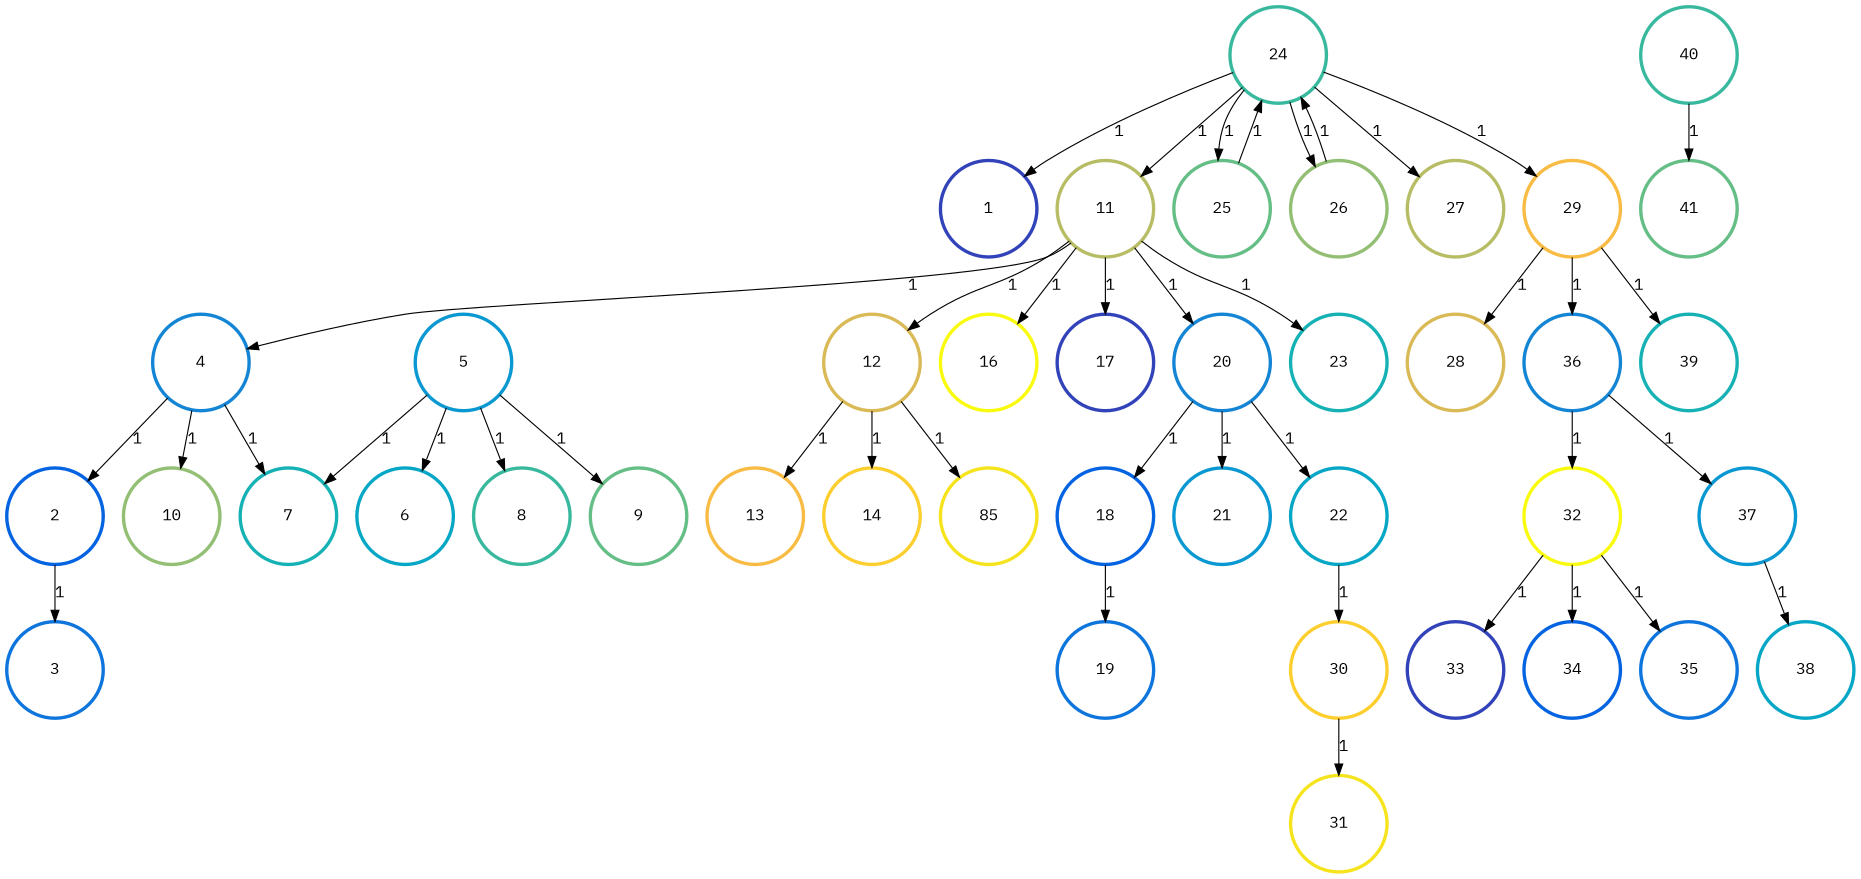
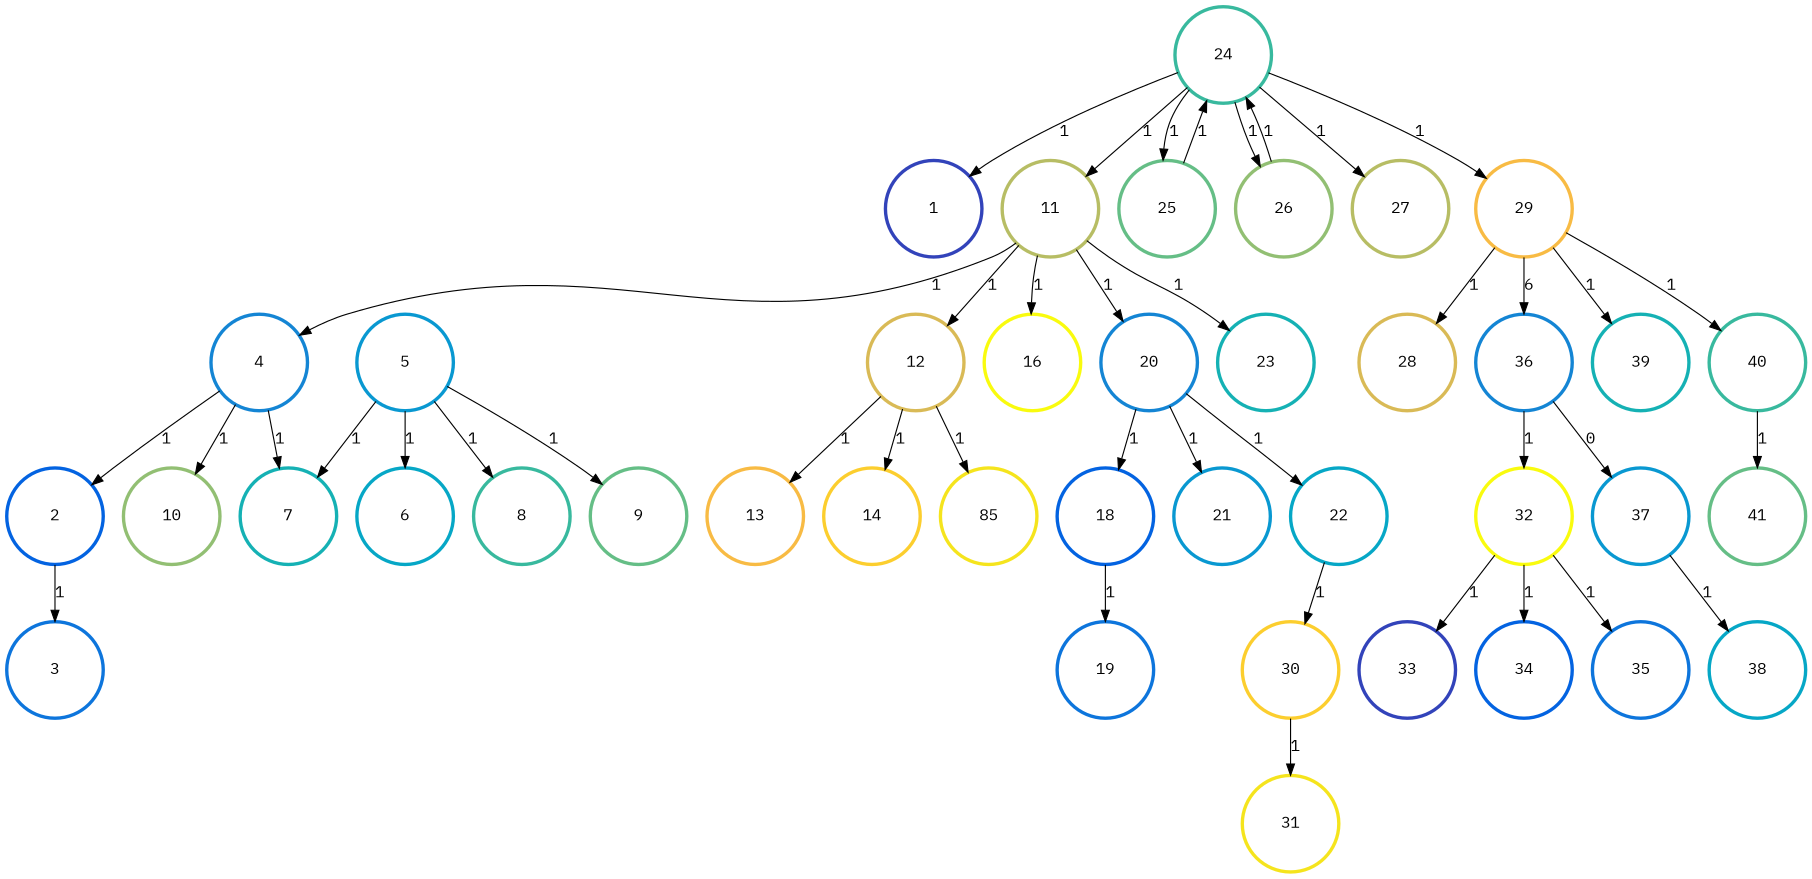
none -> (1640, 276)
(1577, 286) -> (1529, 286)
(1105, 362) -> none
(1669, 439) -> (1591, 439)
